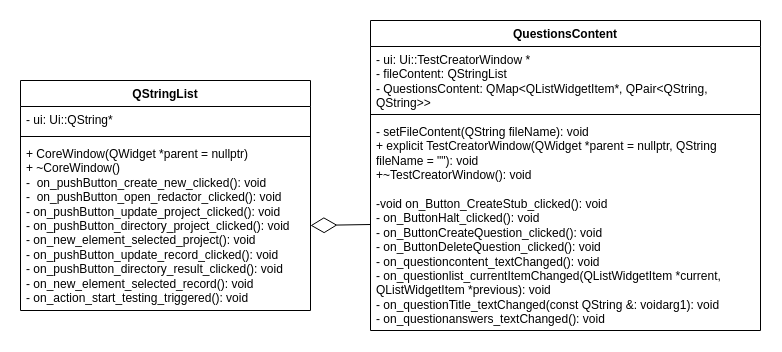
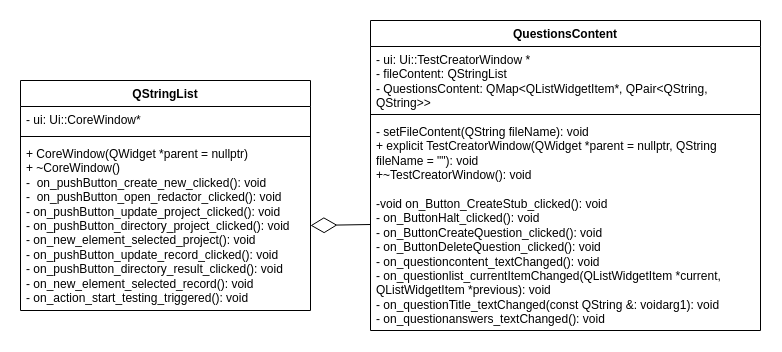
(75, 121) -> (85, 121)
